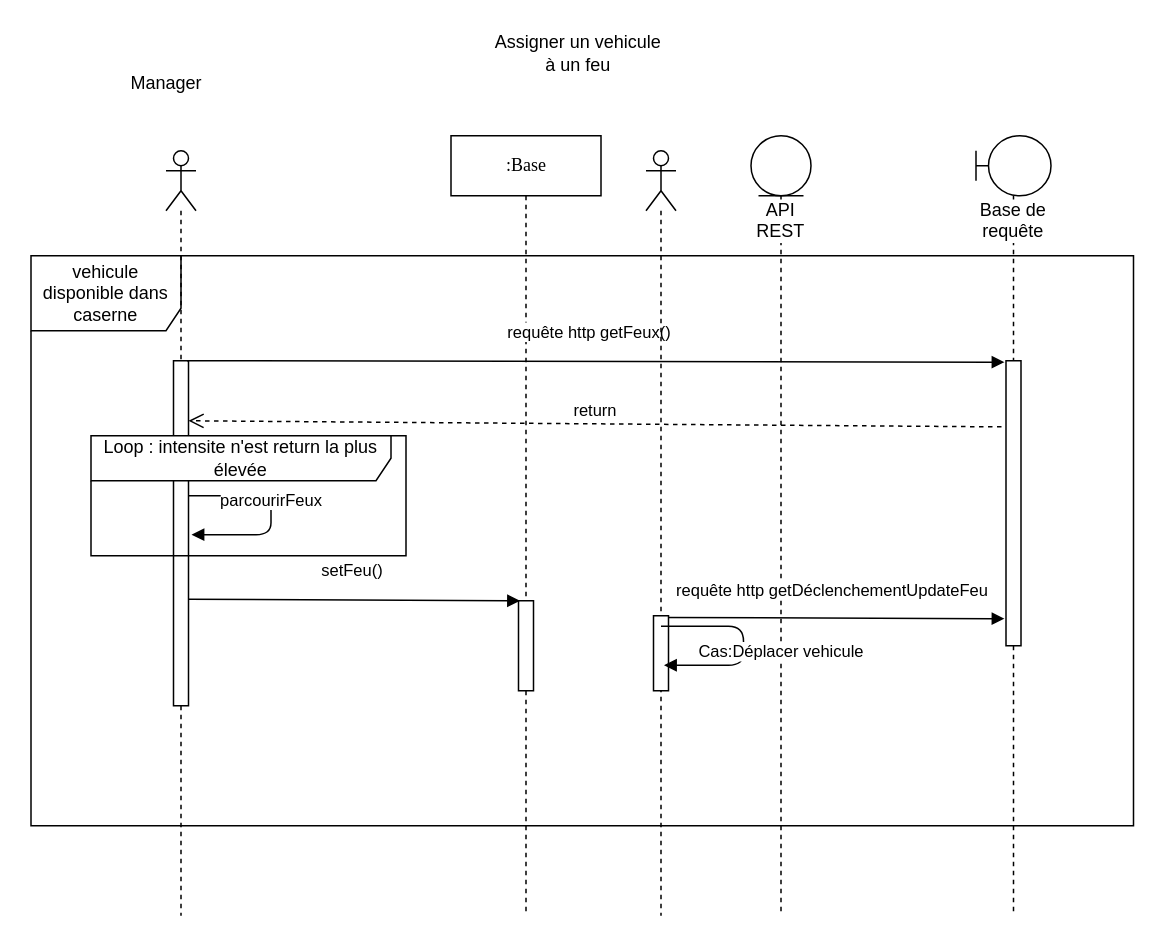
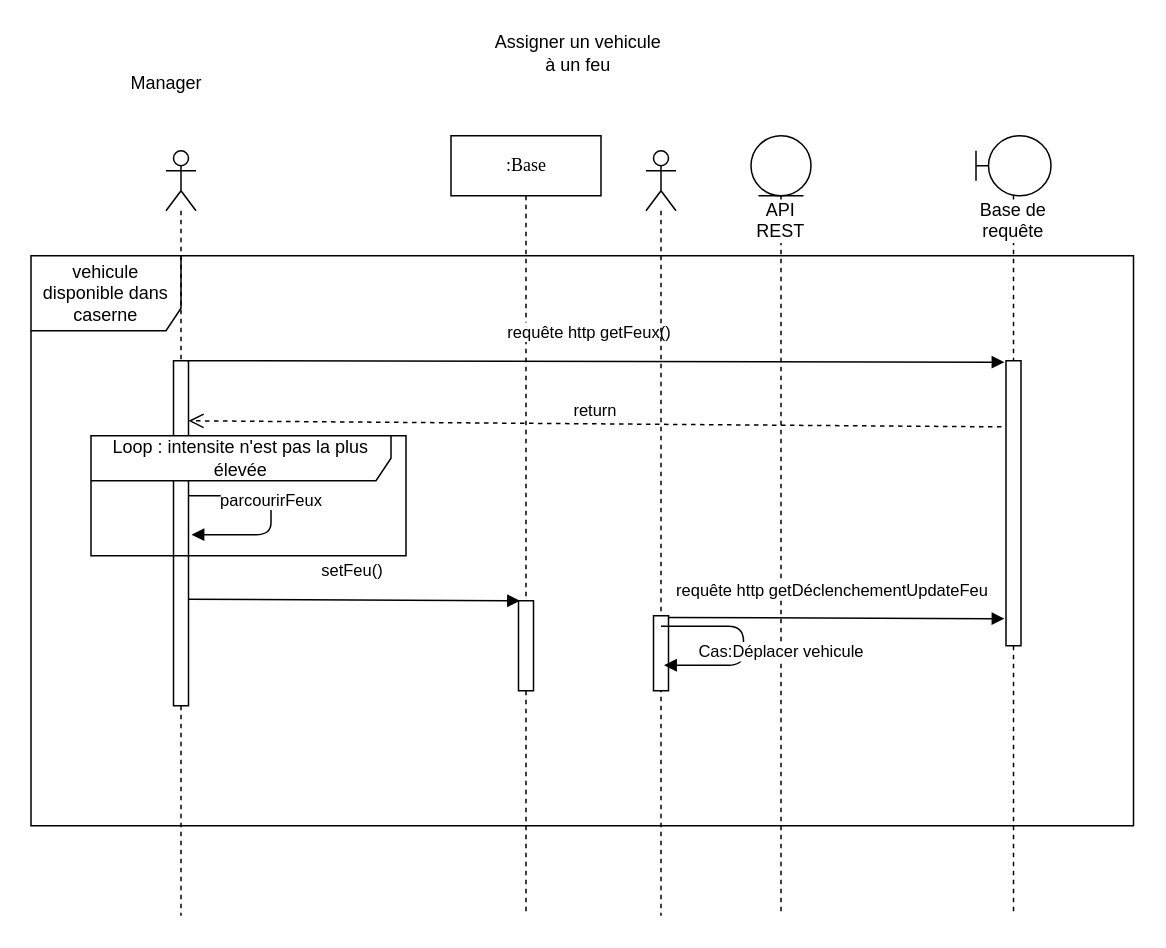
(241, 458) -> (241, 458)
